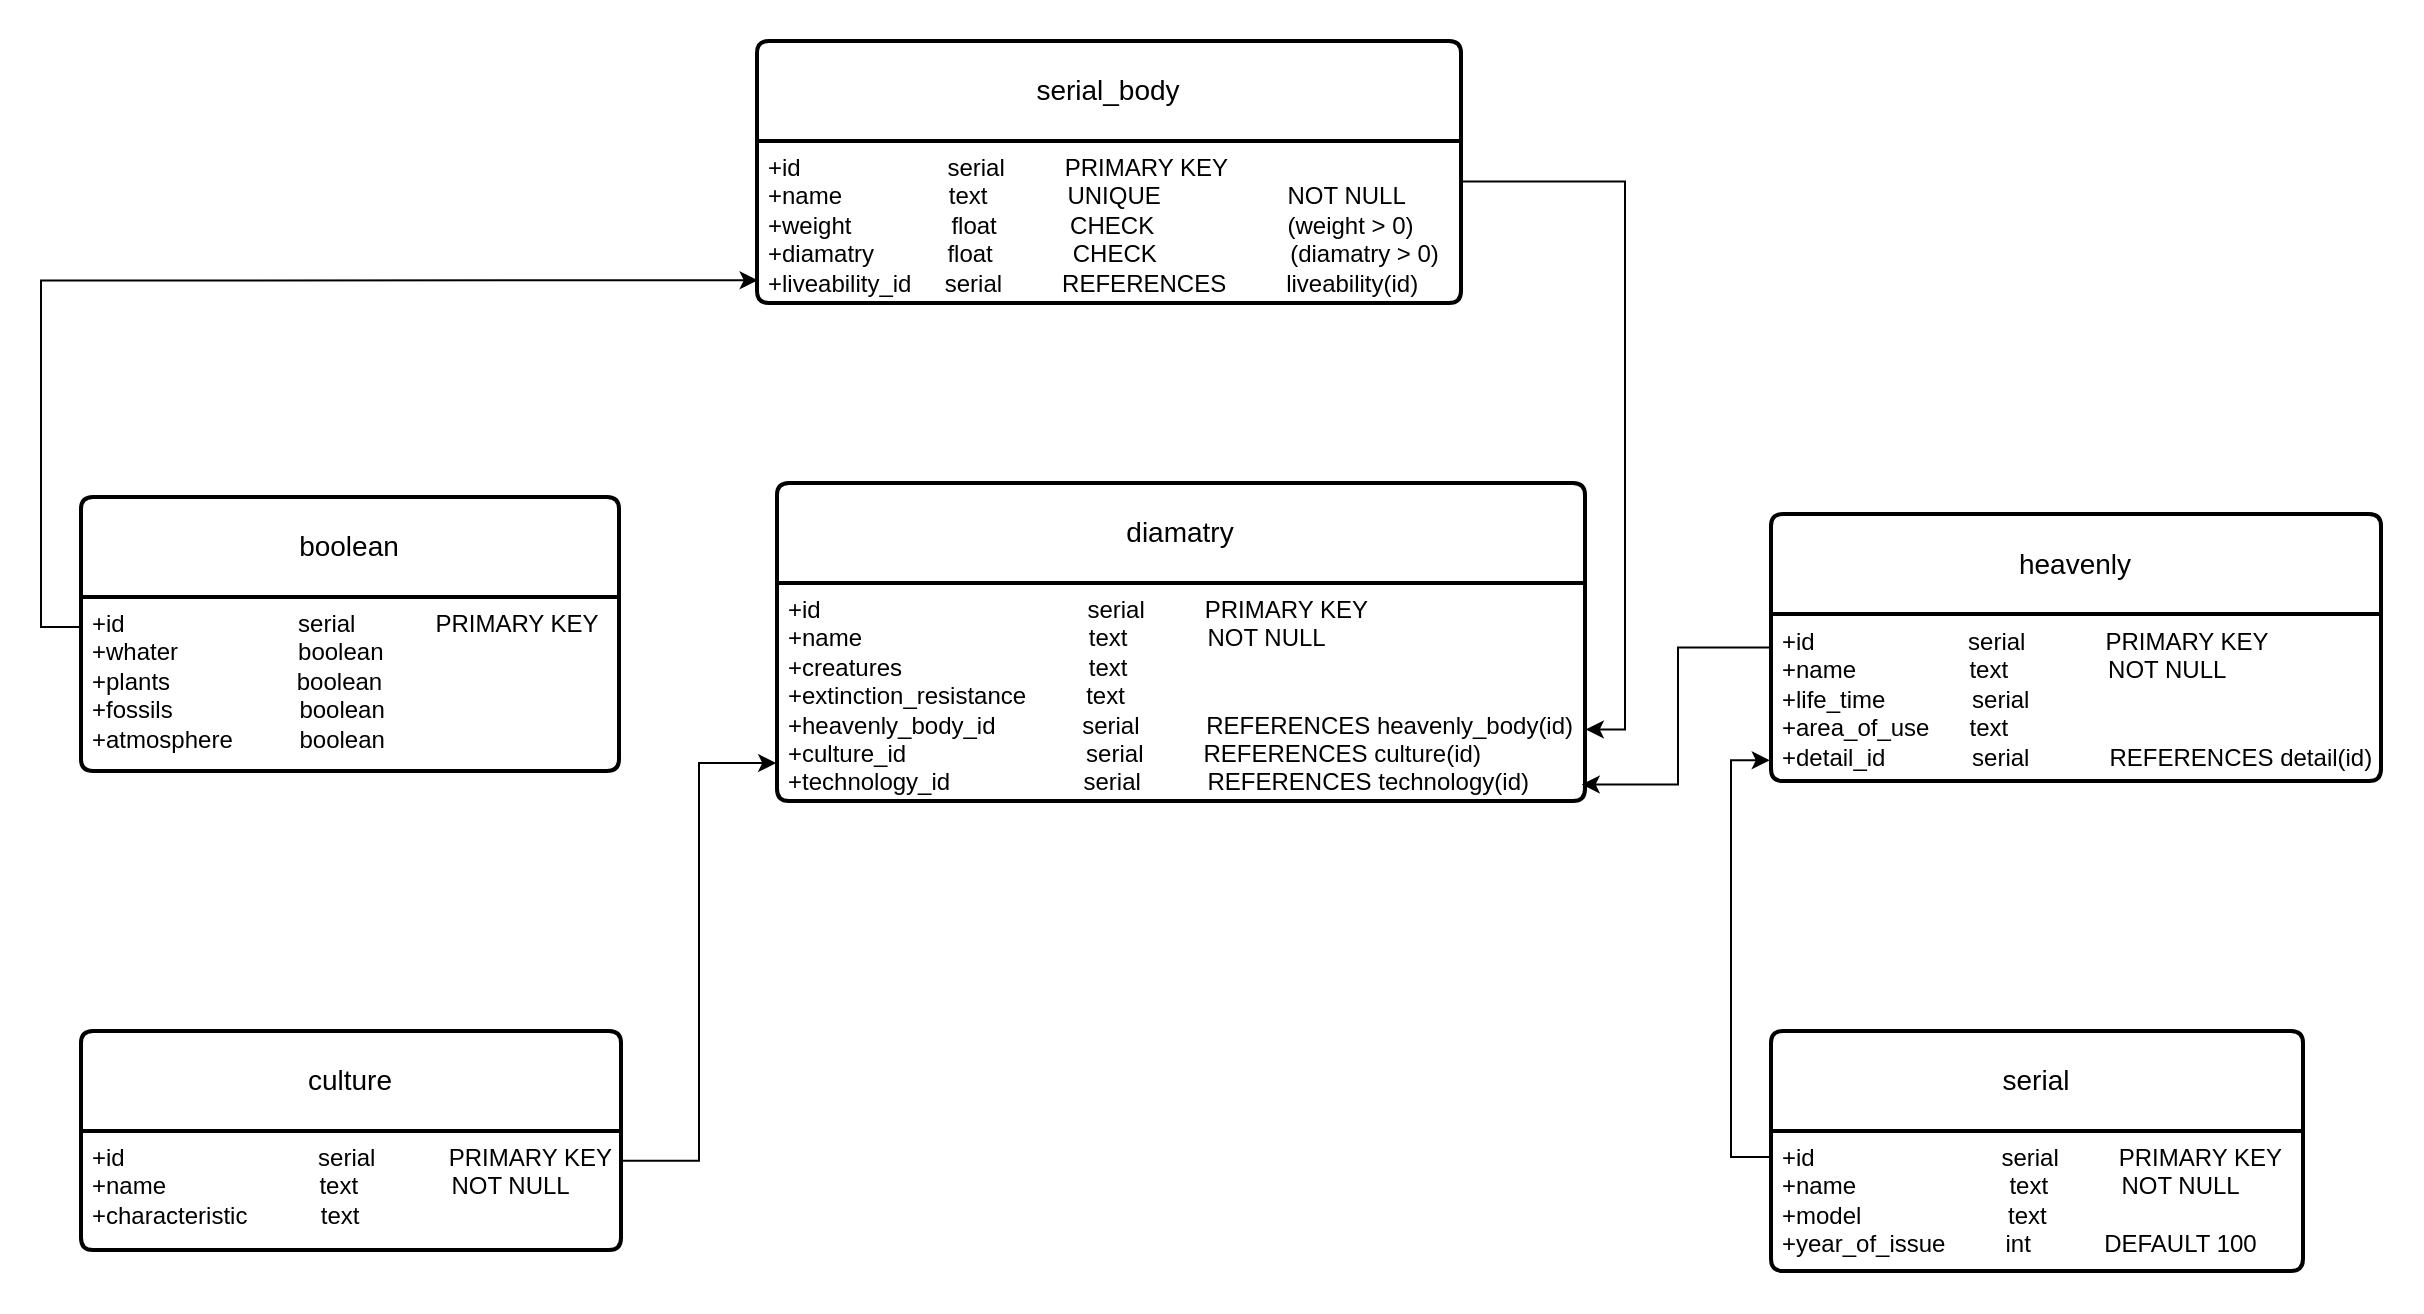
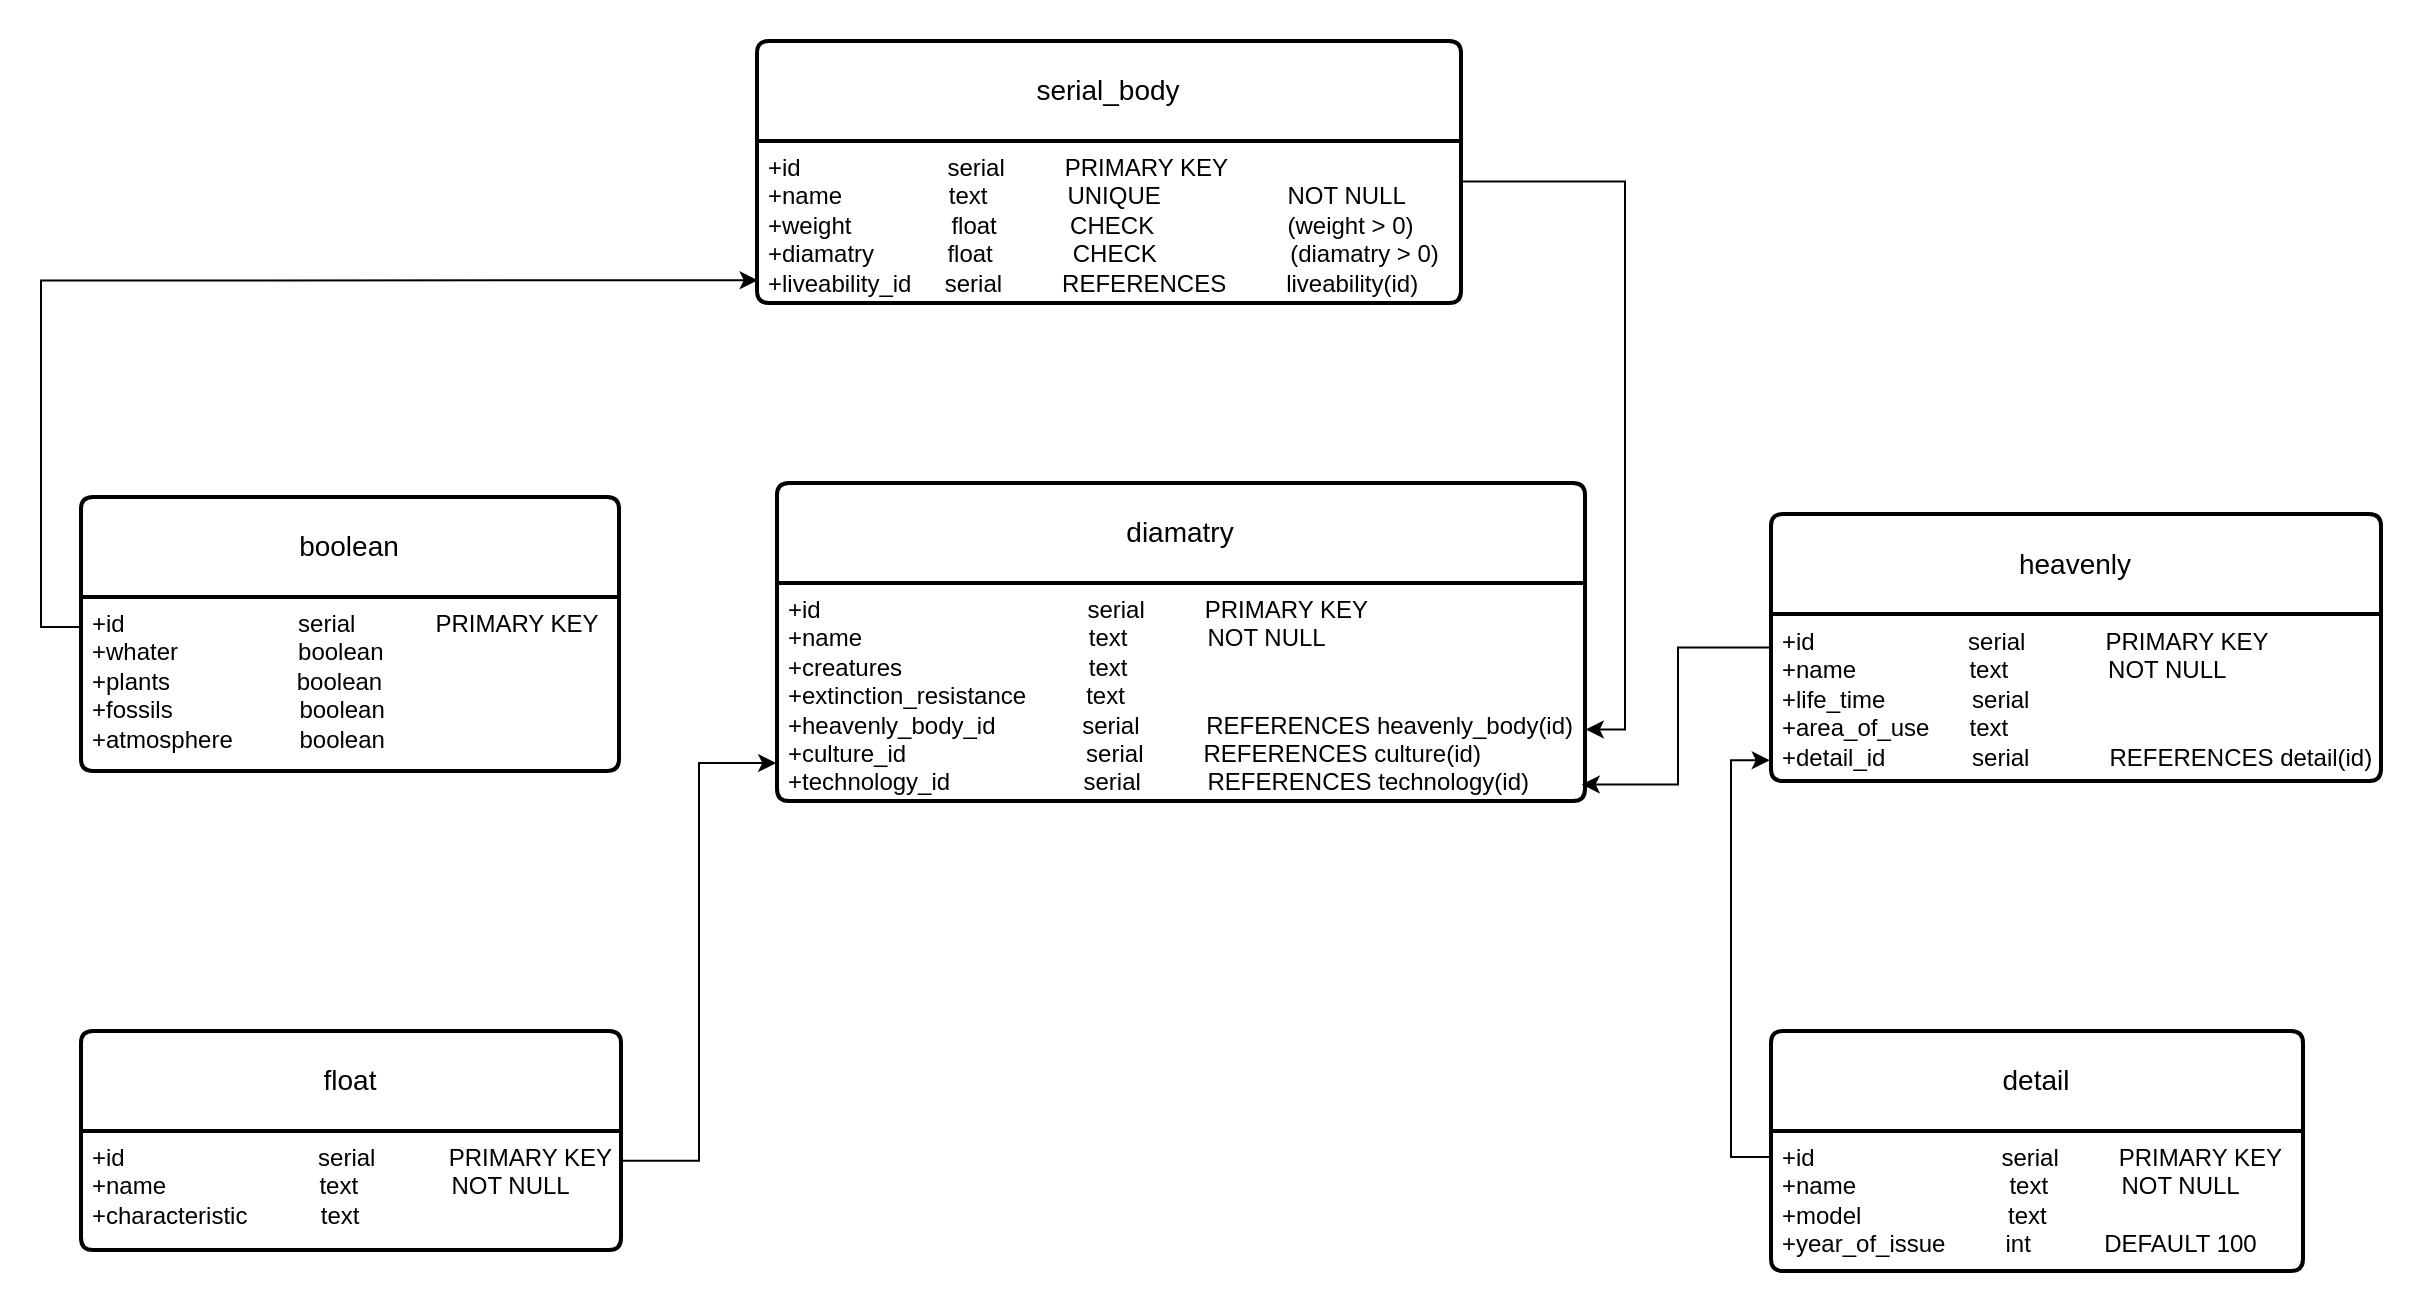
(351, 1081) -> (351, 1081)
(2037, 1081) -> (2037, 1081)
